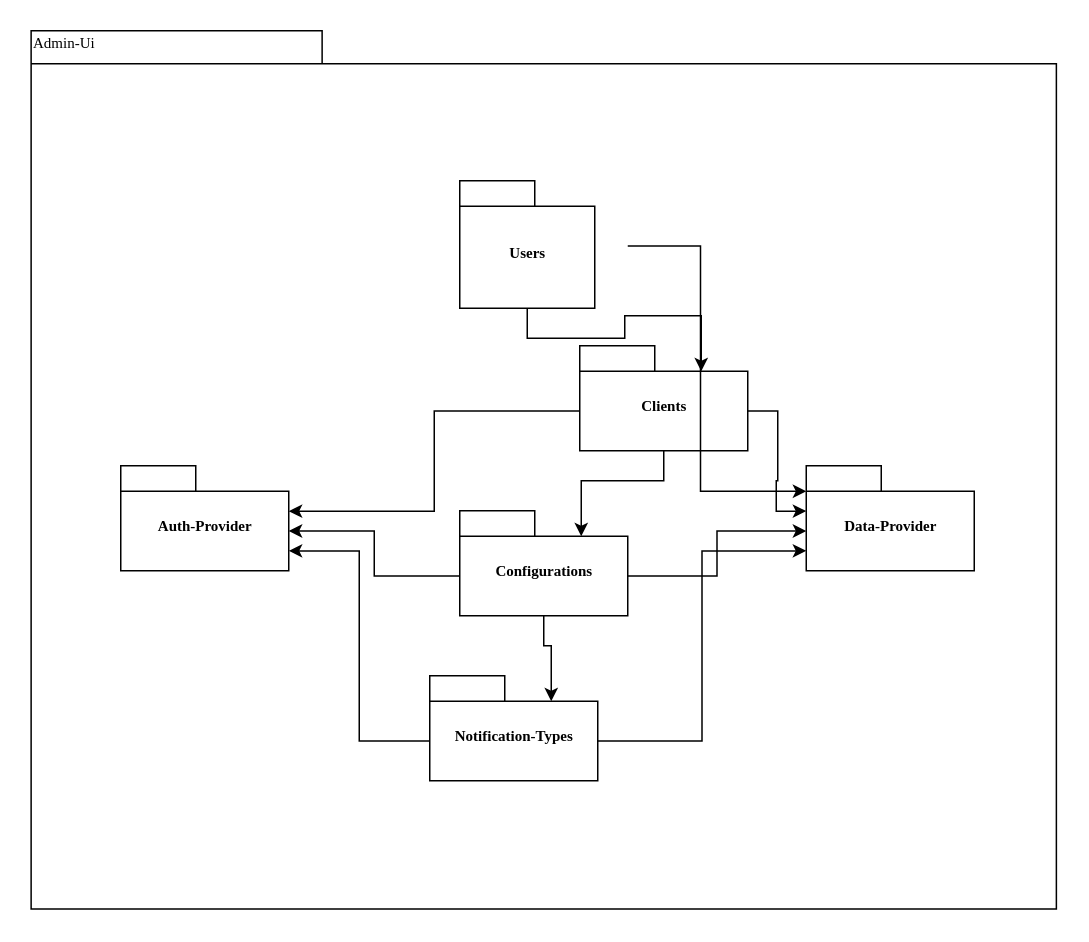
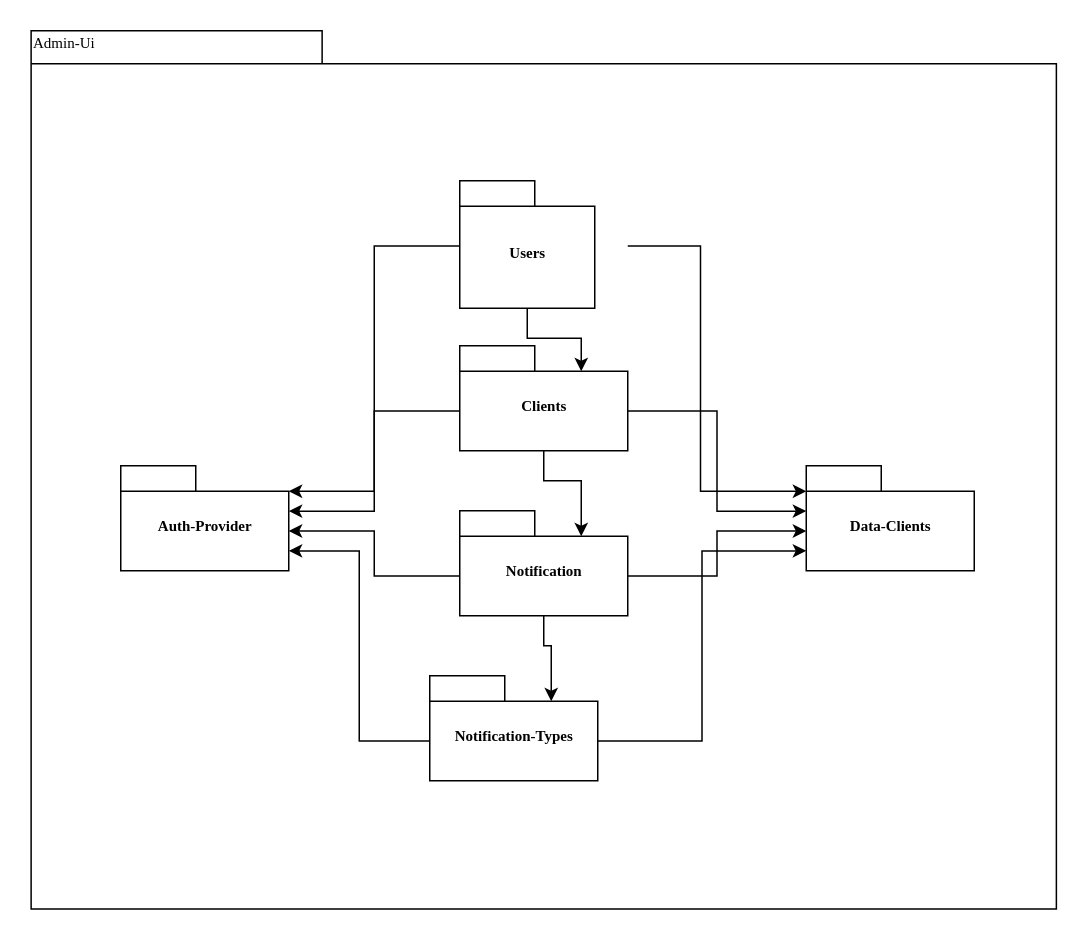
none -> (374, 284)
(664, 398) -> (544, 398)
(891, 526) -> (891, 526)
(545, 571) -> (545, 571)
